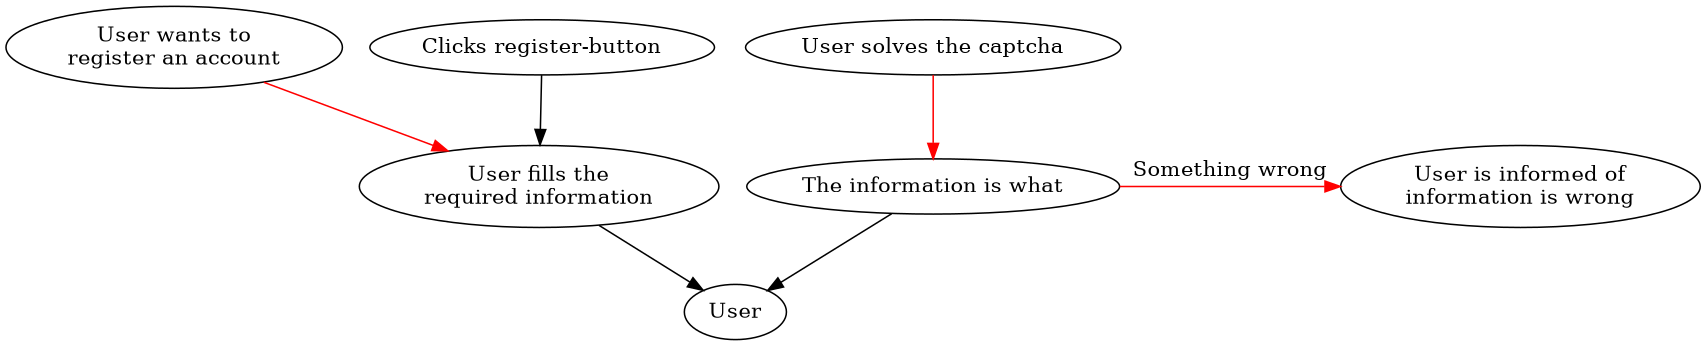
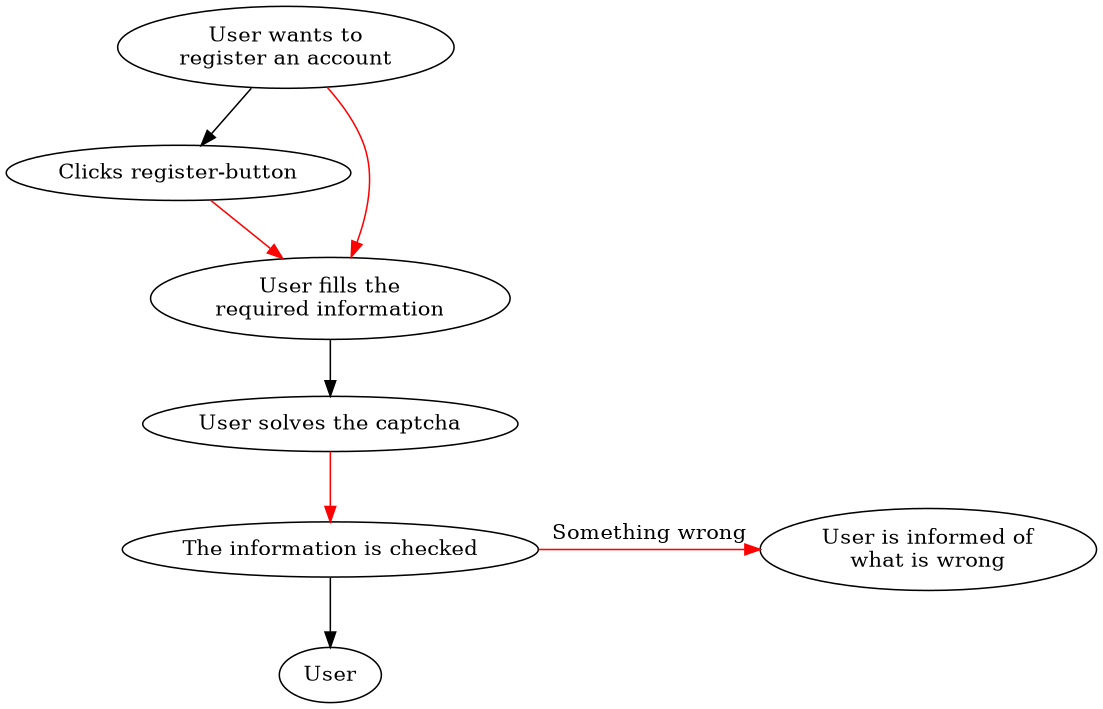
(541, 102) -> (240, 224)
none -> (231, 111)
(933, 186) -> (330, 549)
(1520, 186) -> (928, 549)
(644, 254) -> (330, 360)
